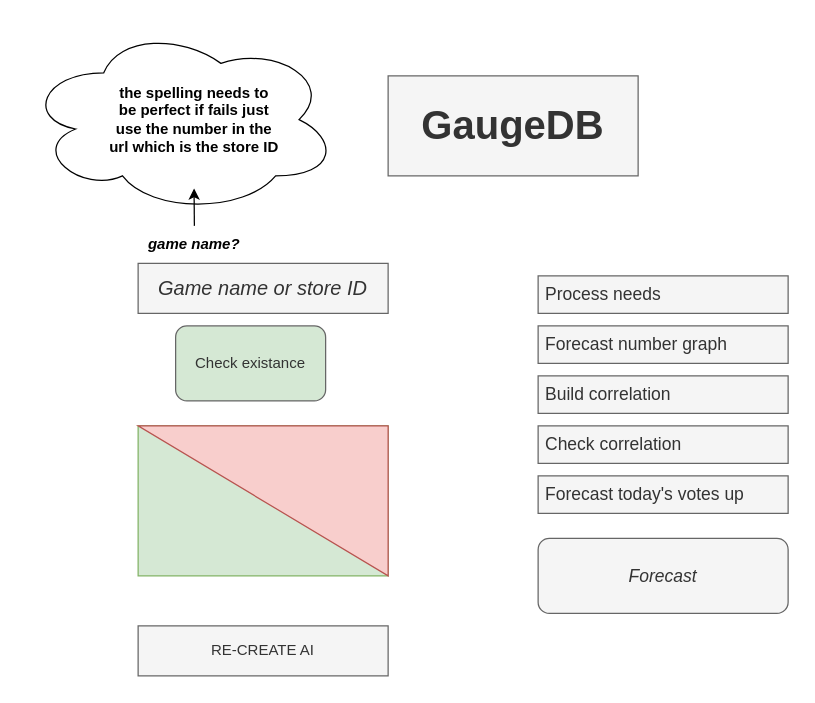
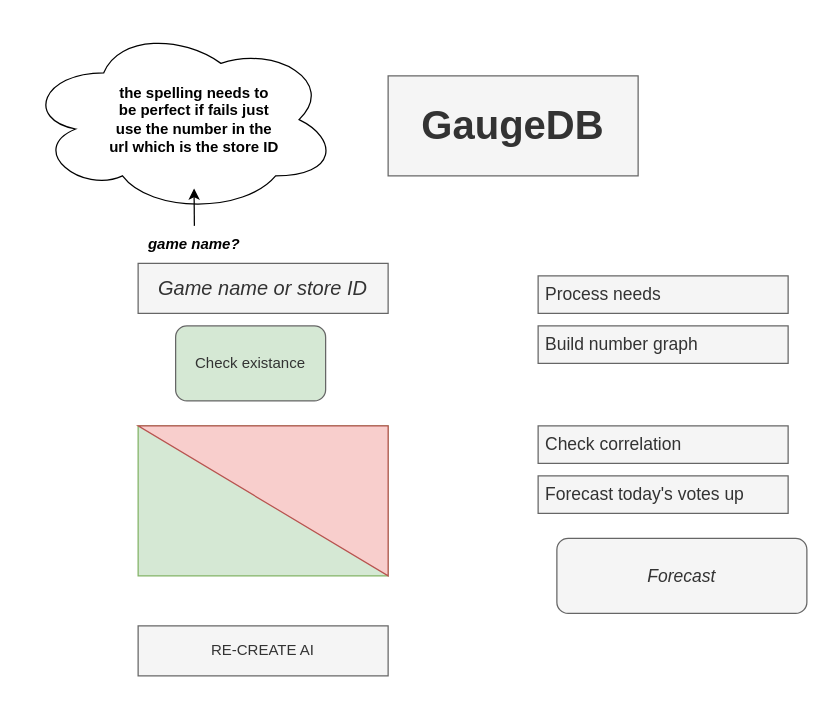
(644, 344) -> (625, 344)
(663, 394) -> none
(663, 576) -> (682, 576)
